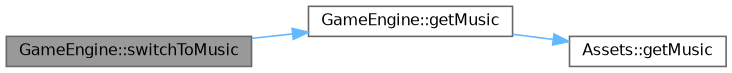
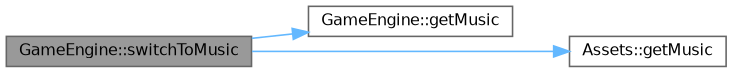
(533, 37) -> (403, 51)
